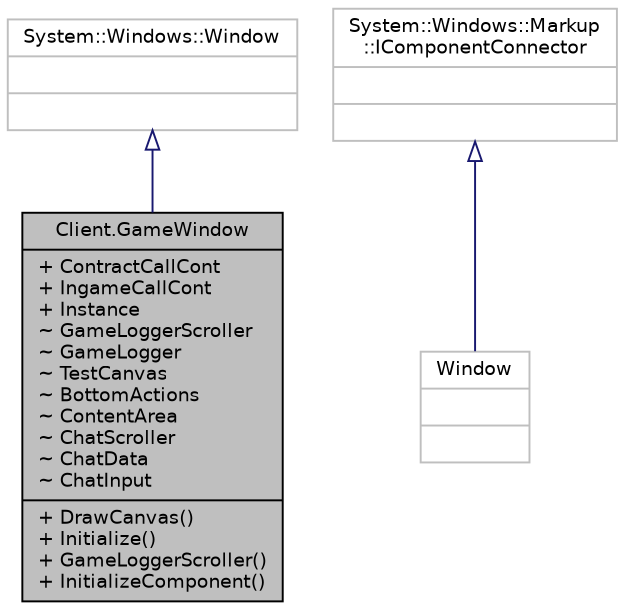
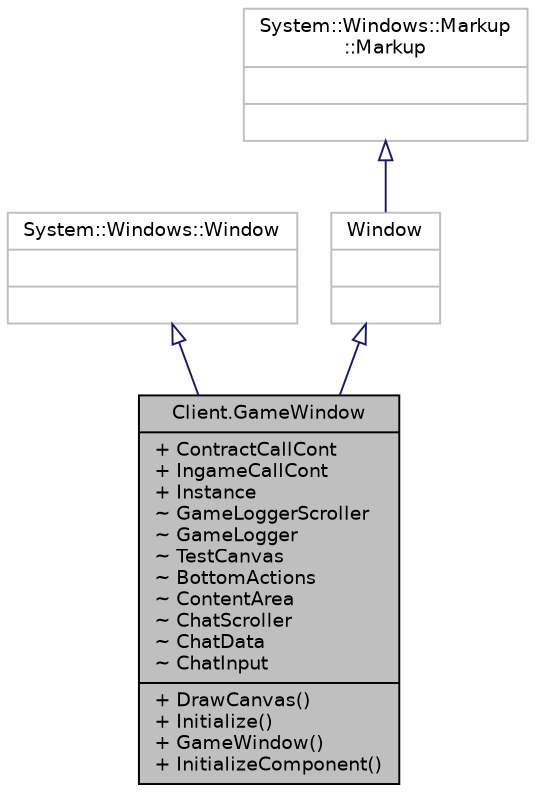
(475, 48) -> (386, 48)
none -> (349, 369)
(153, 561) -> (240, 743)
